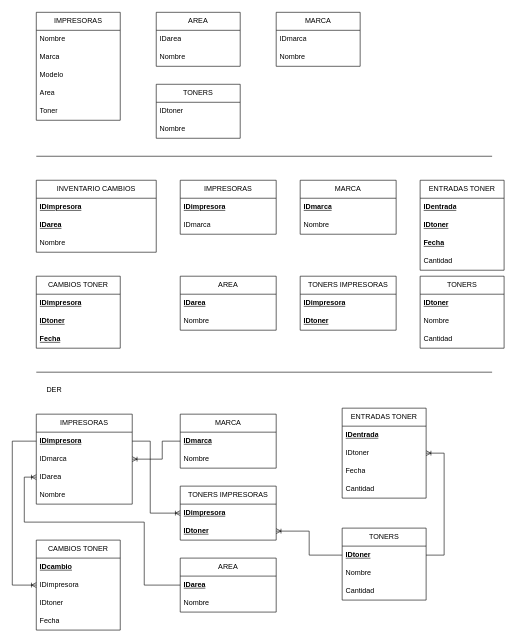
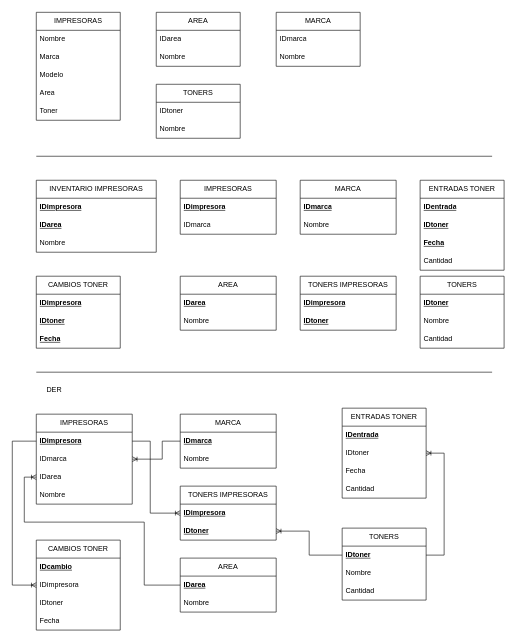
(96, 189) -> (96, 189)
